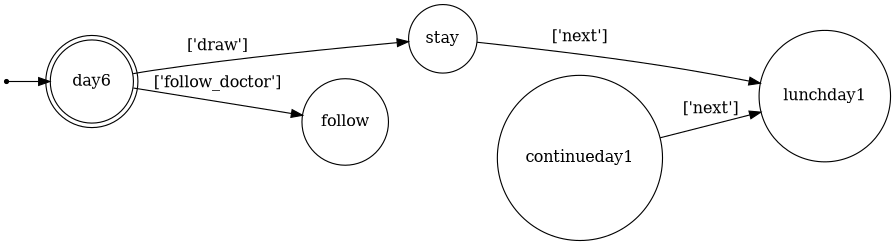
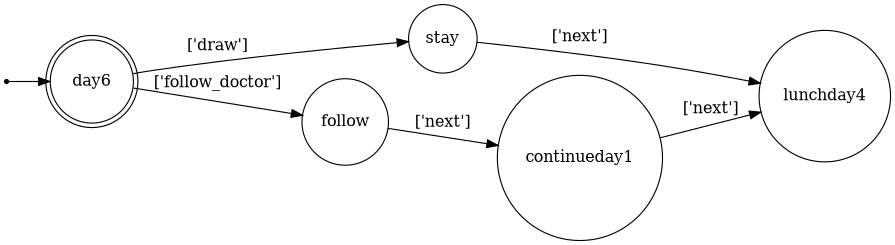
(825, 96) -> (825, 96)
none -> (437, 136)
